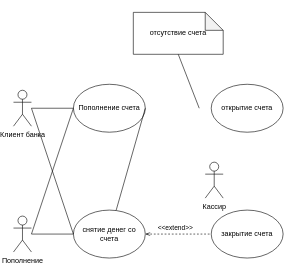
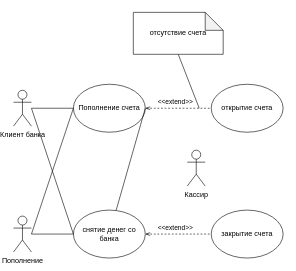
none -> (178, 108)
(215, 180) -> (197, 168)
(110, 234) -> (110, 234)
